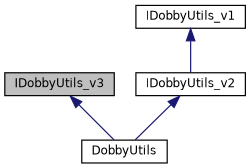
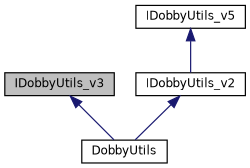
(191, 17) -> (191, 17)
